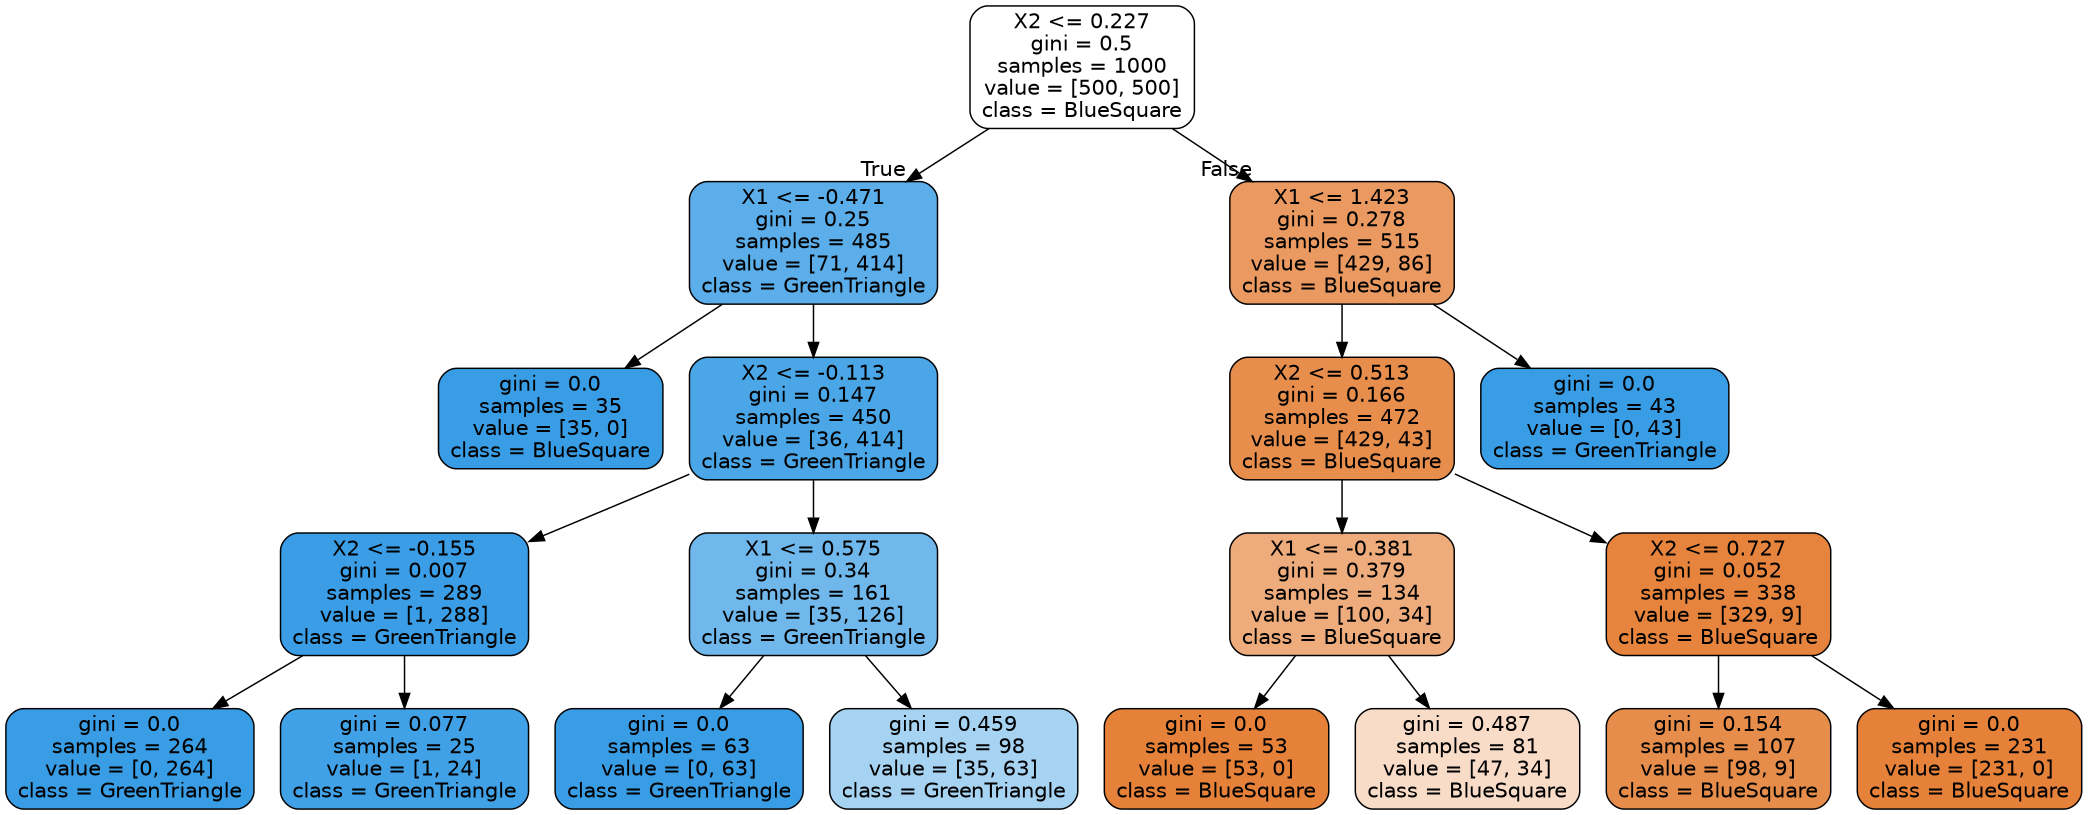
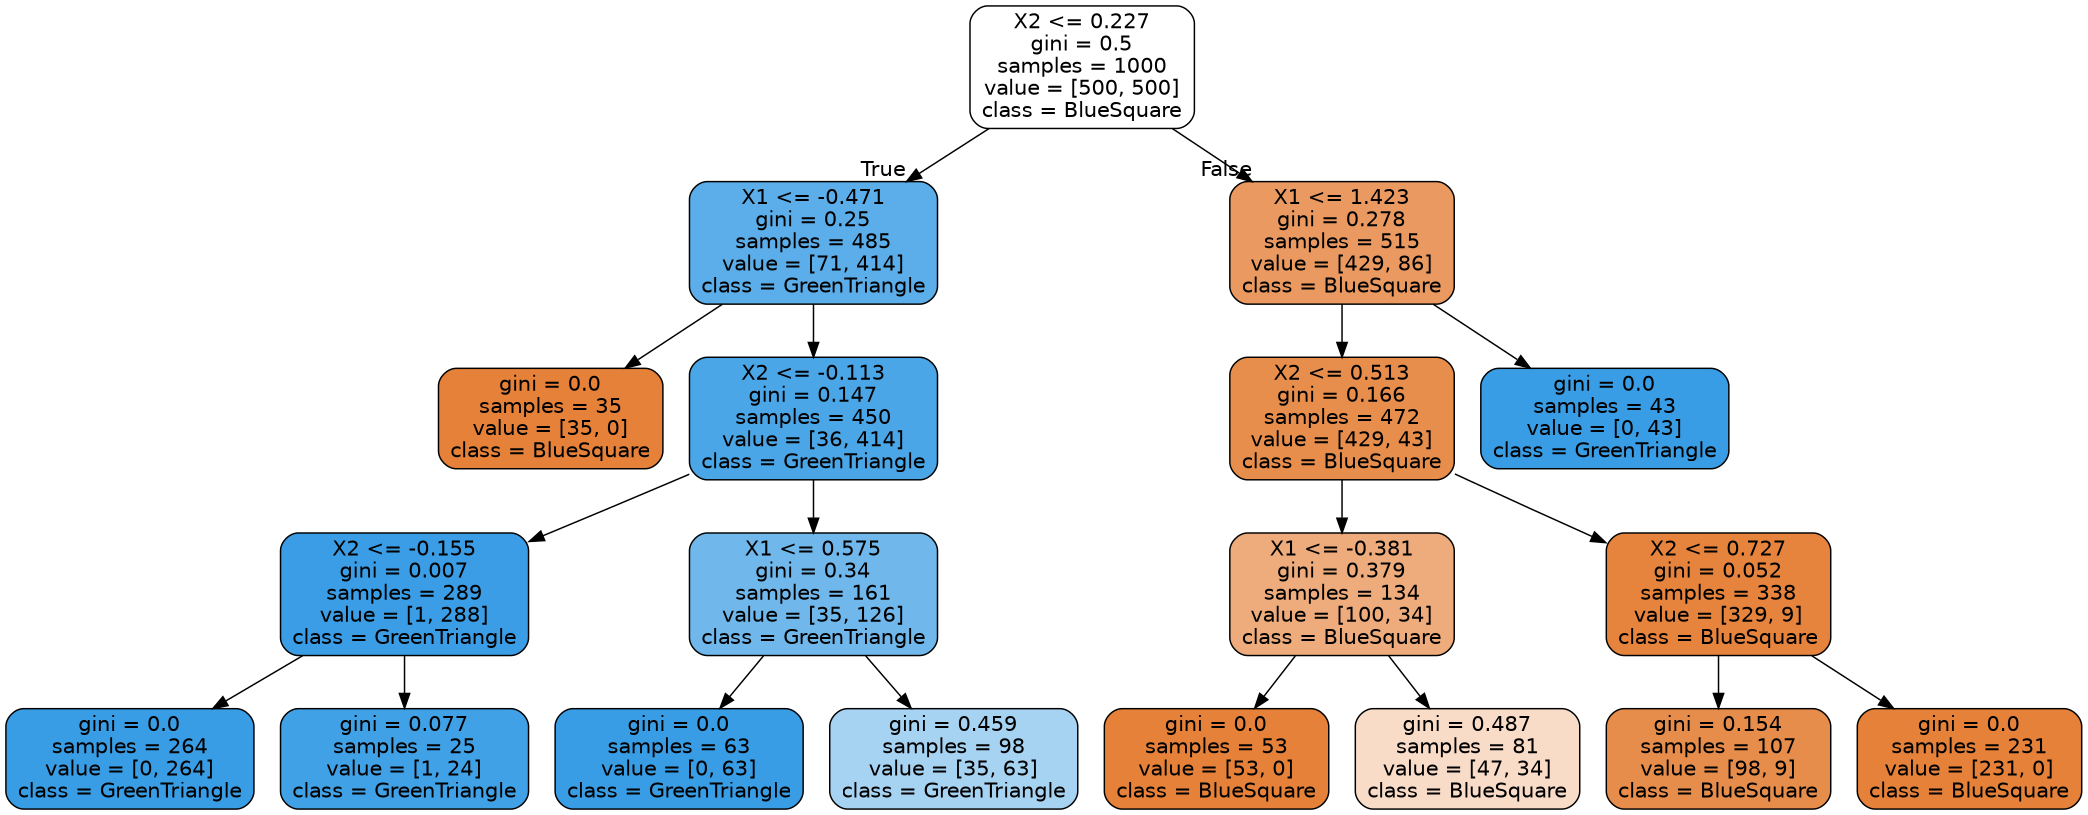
(551, 419) -> (551, 419)
